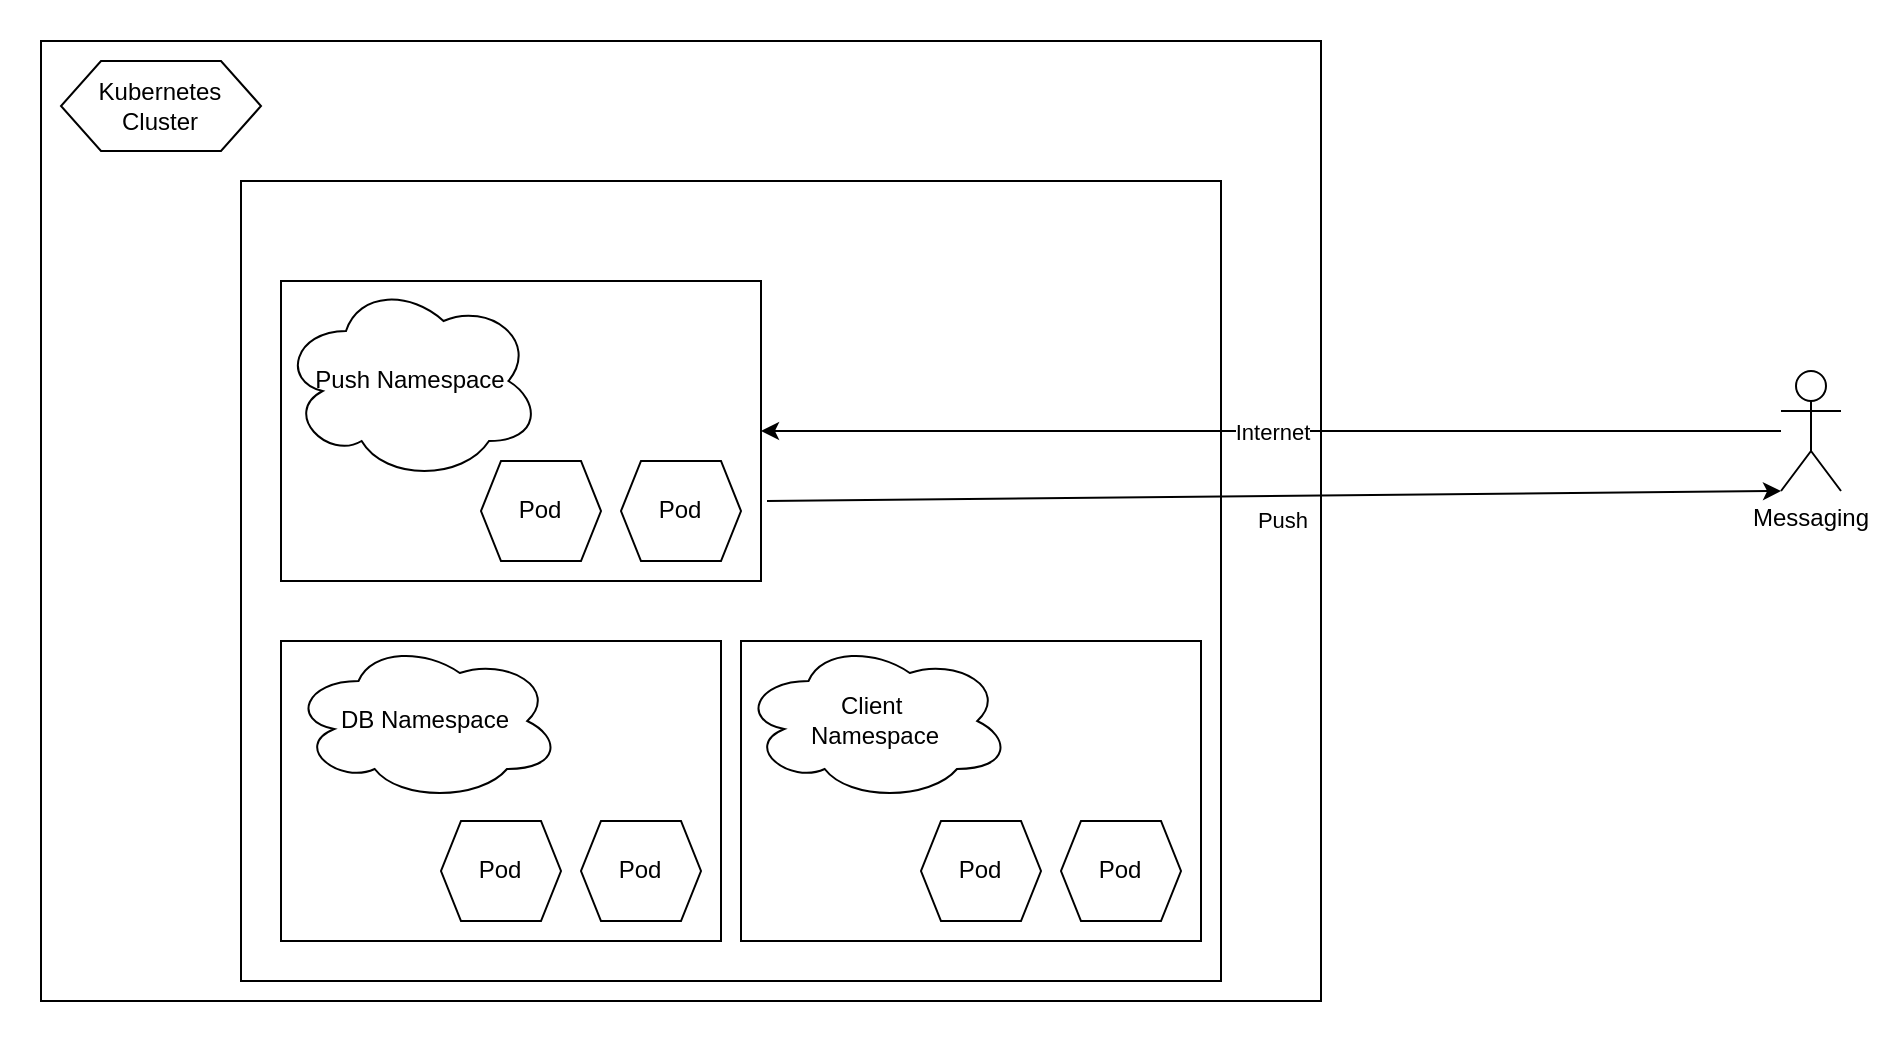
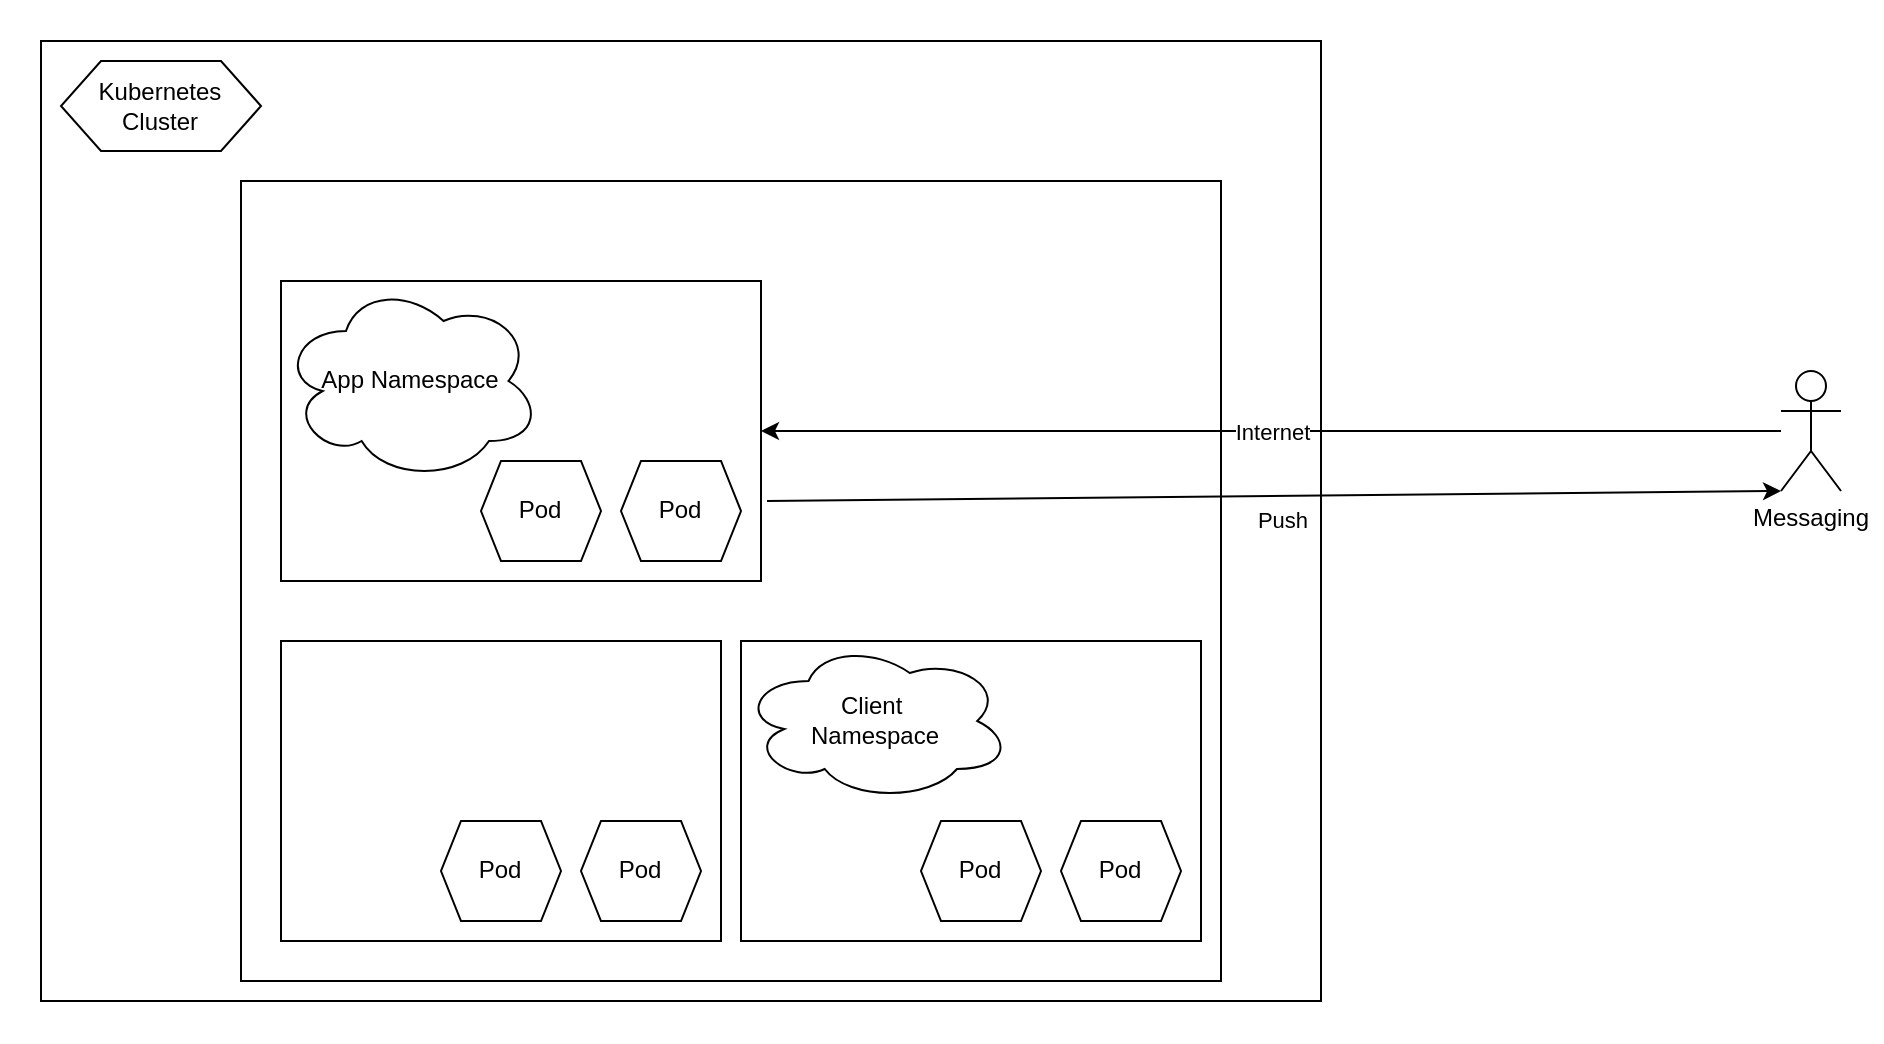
(411, 381) -> (411, 381)
(426, 721) -> none
